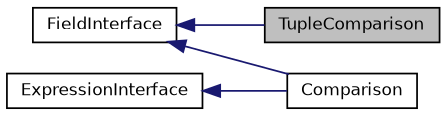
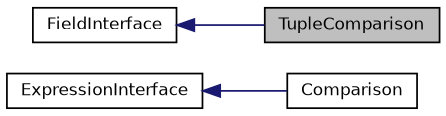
(237, 60) -> none
